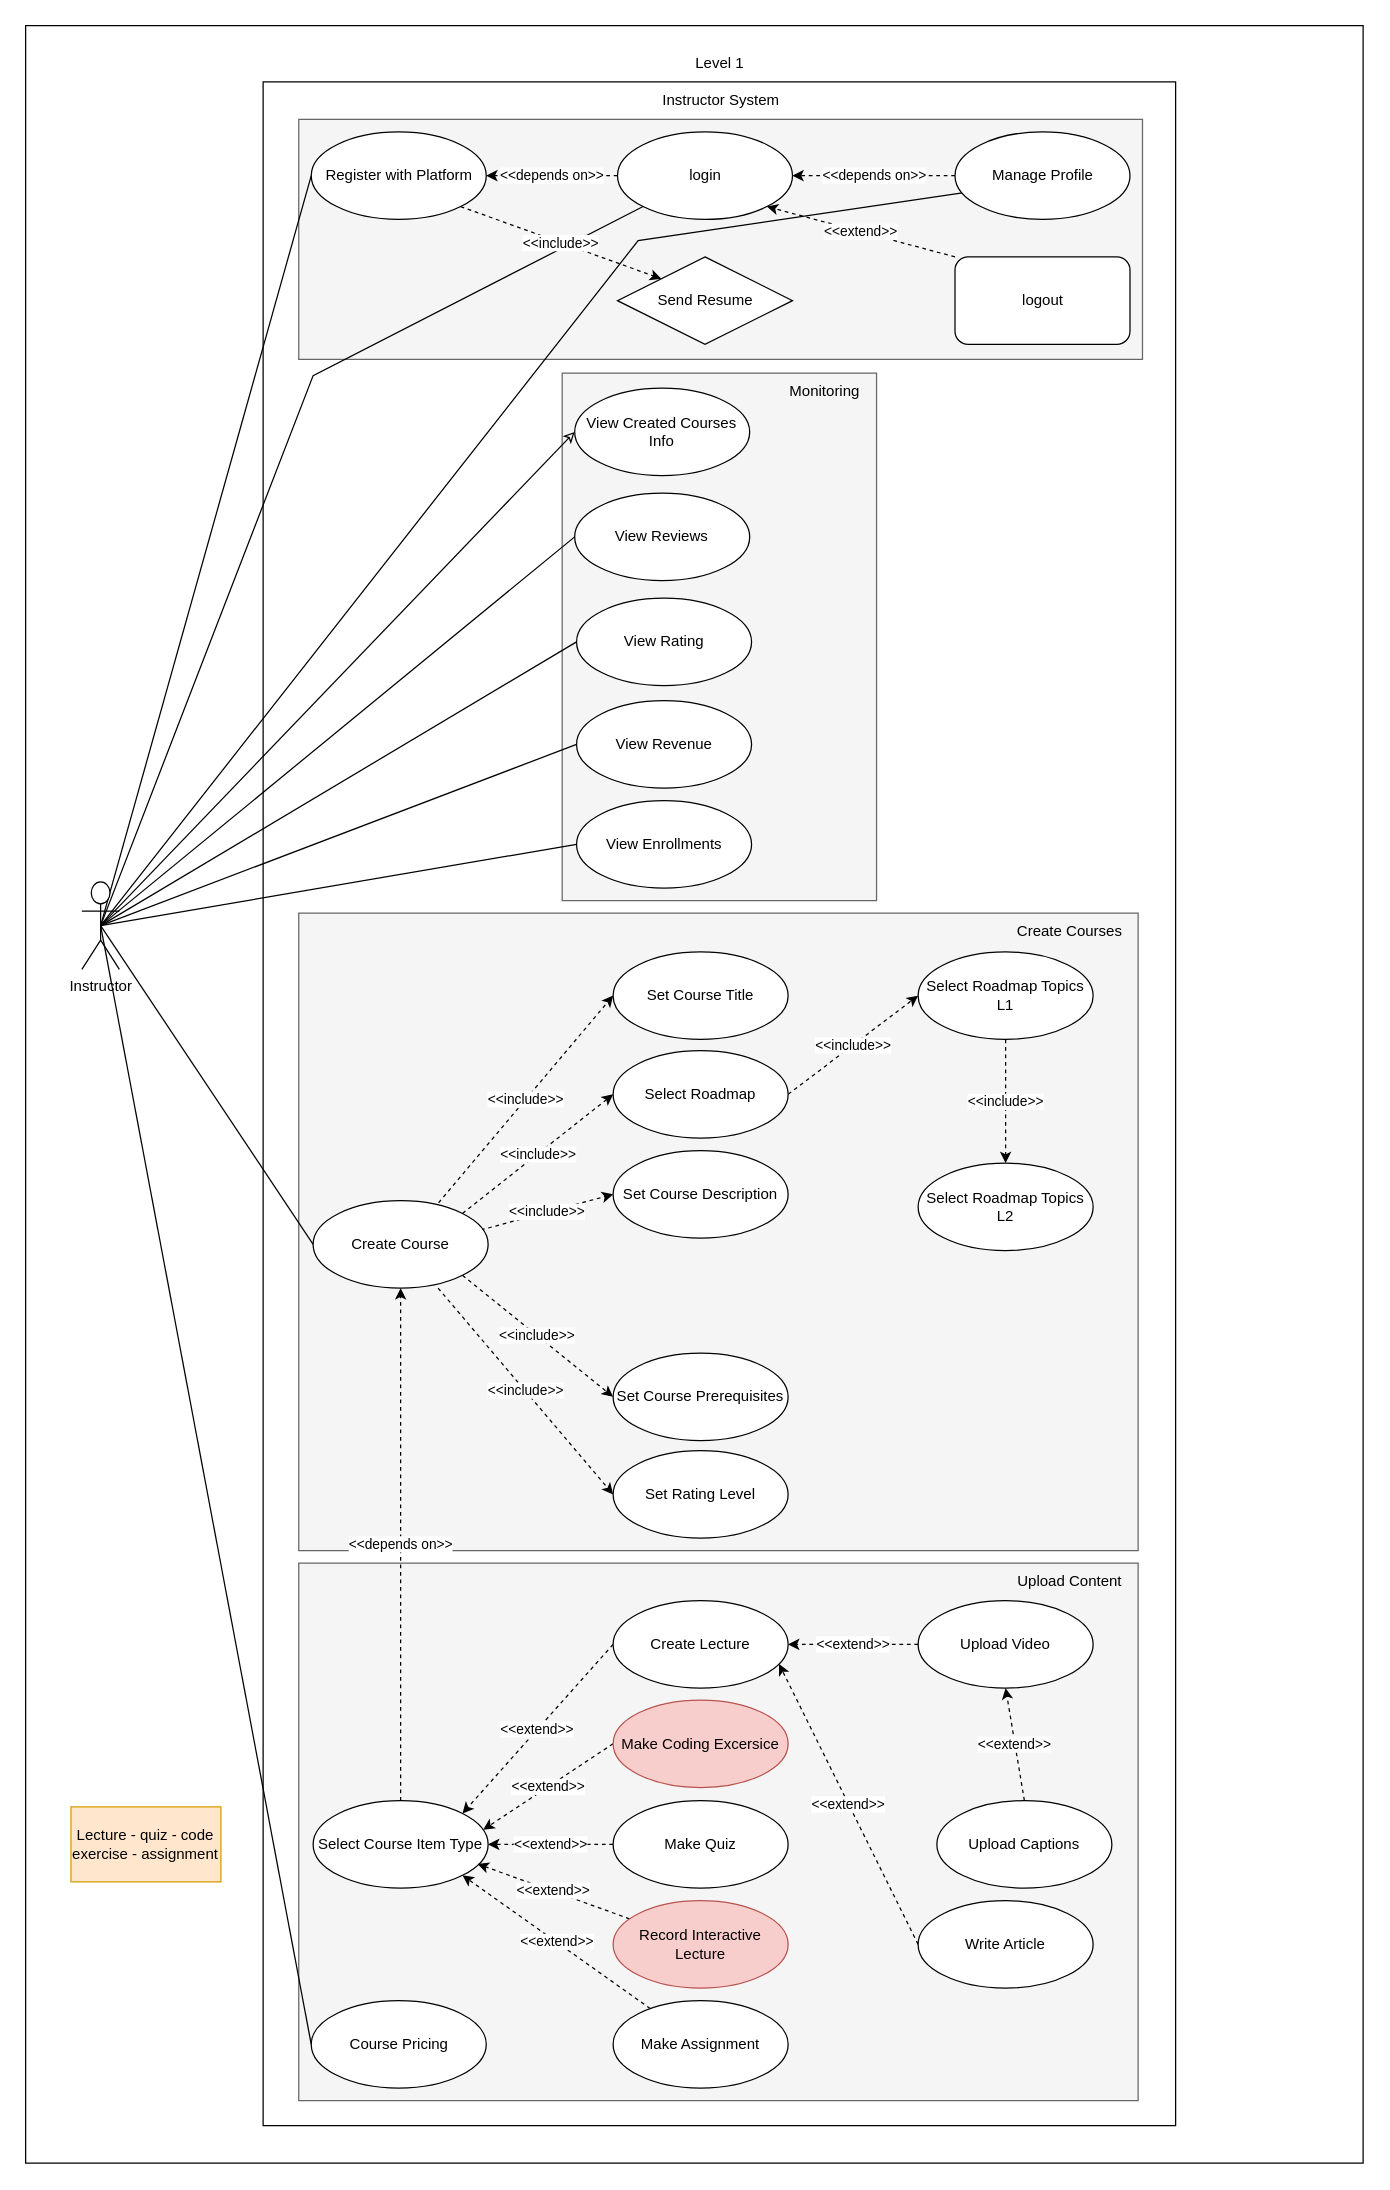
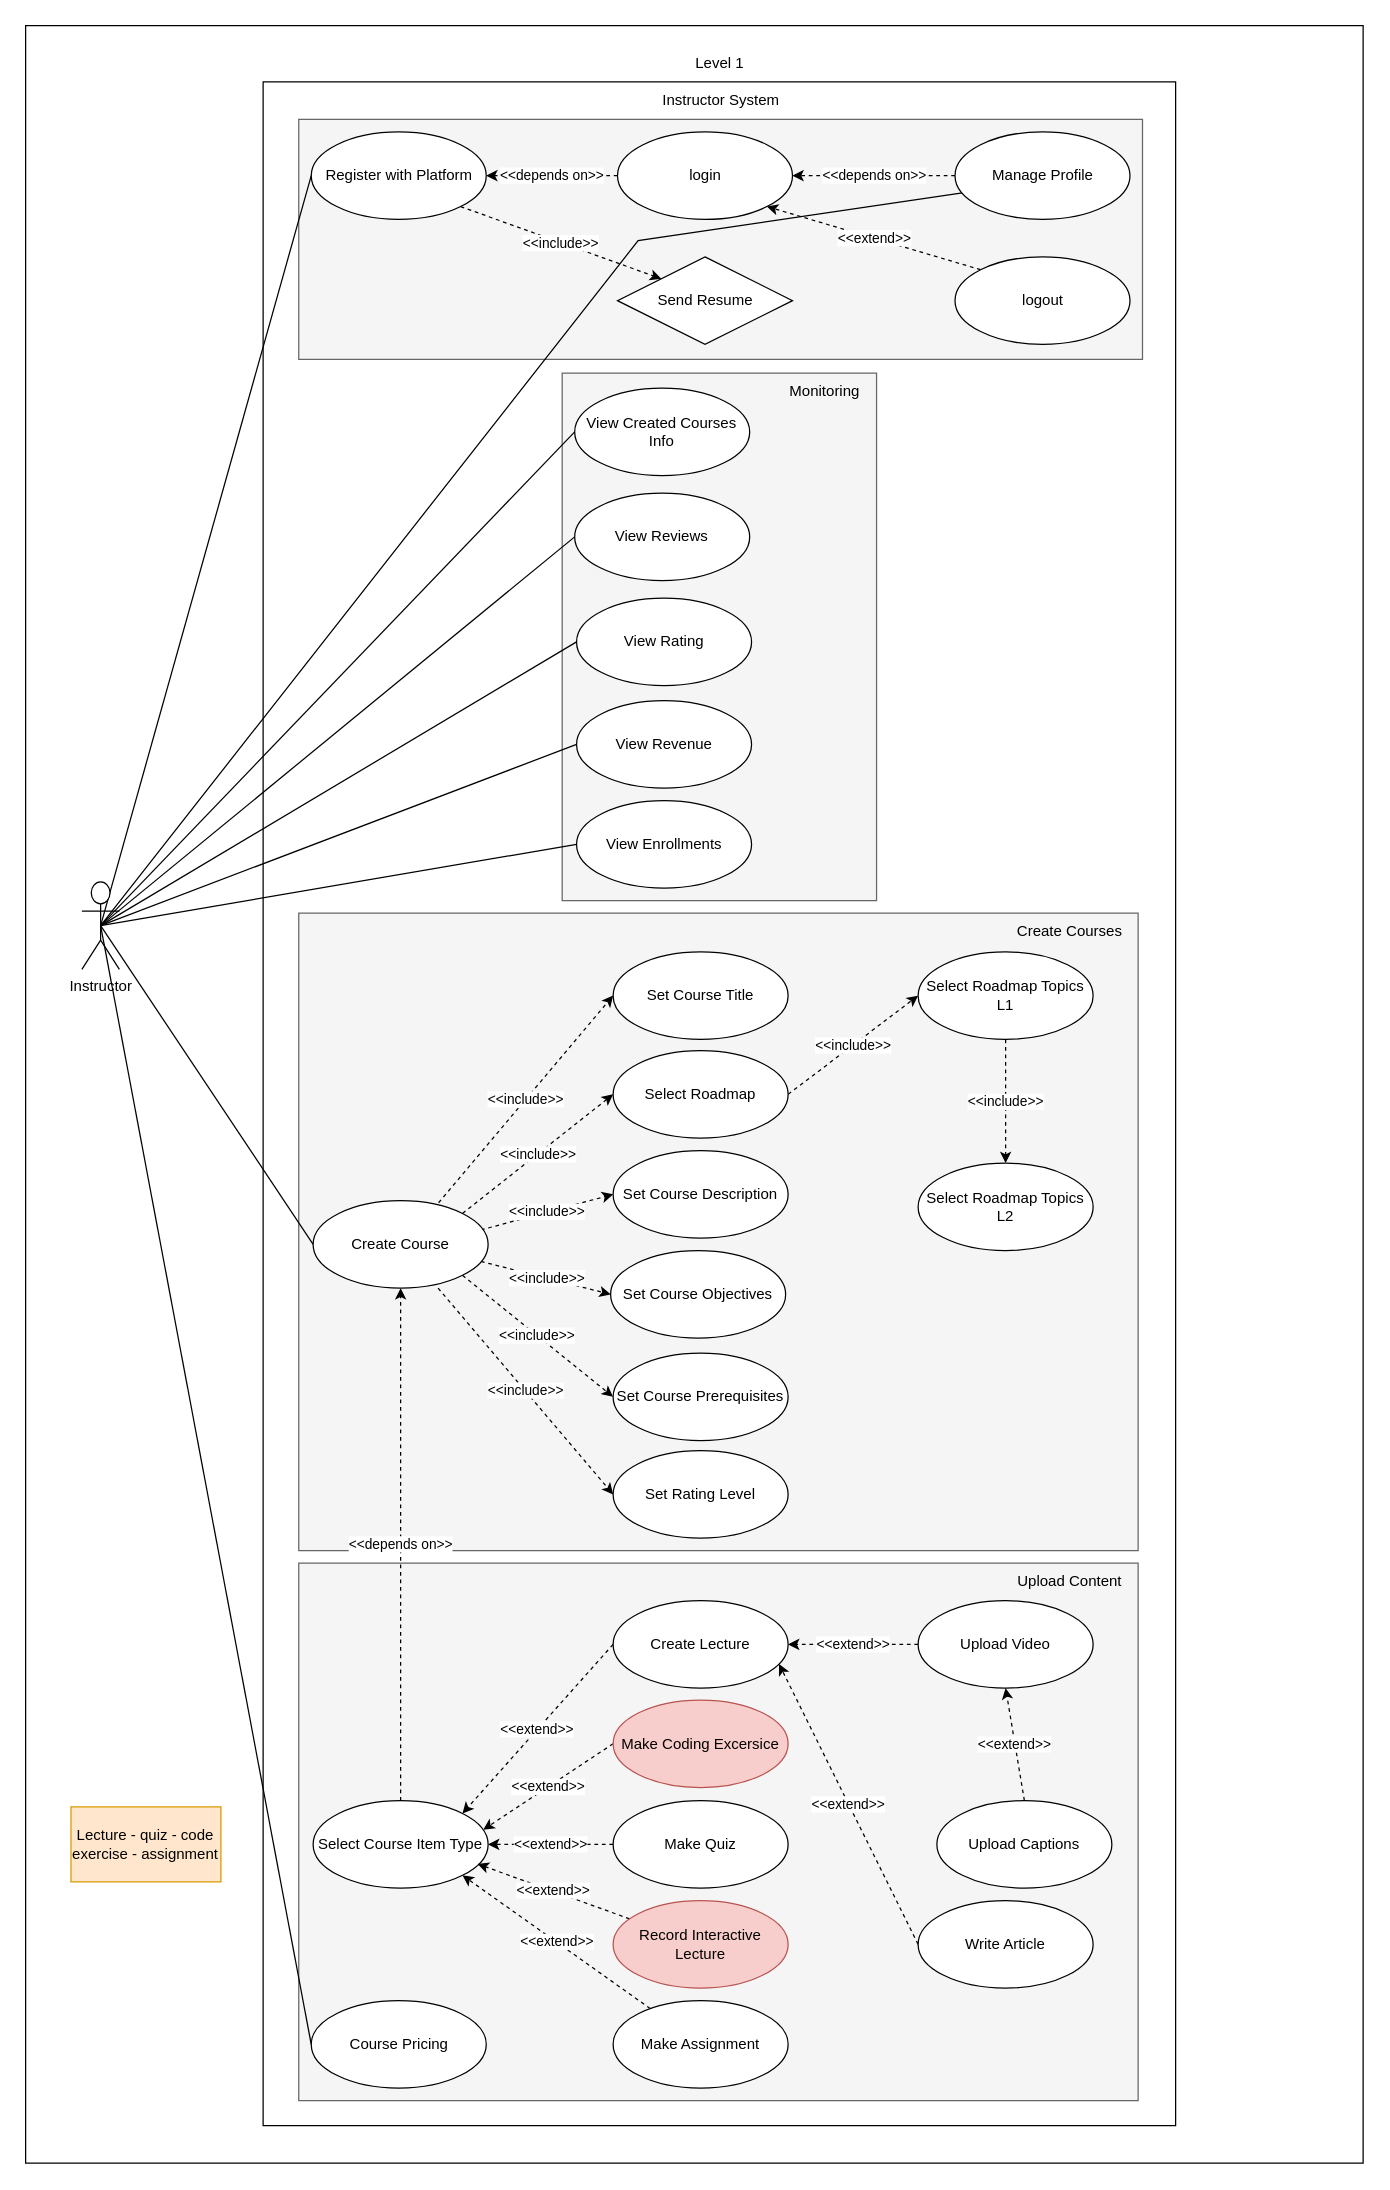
(1043, 301) -> (1043, 301)
(568, 439) -> (571, 436)
(258, 518) -> none
none -> (545, 1278)
none -> (698, 1294)
